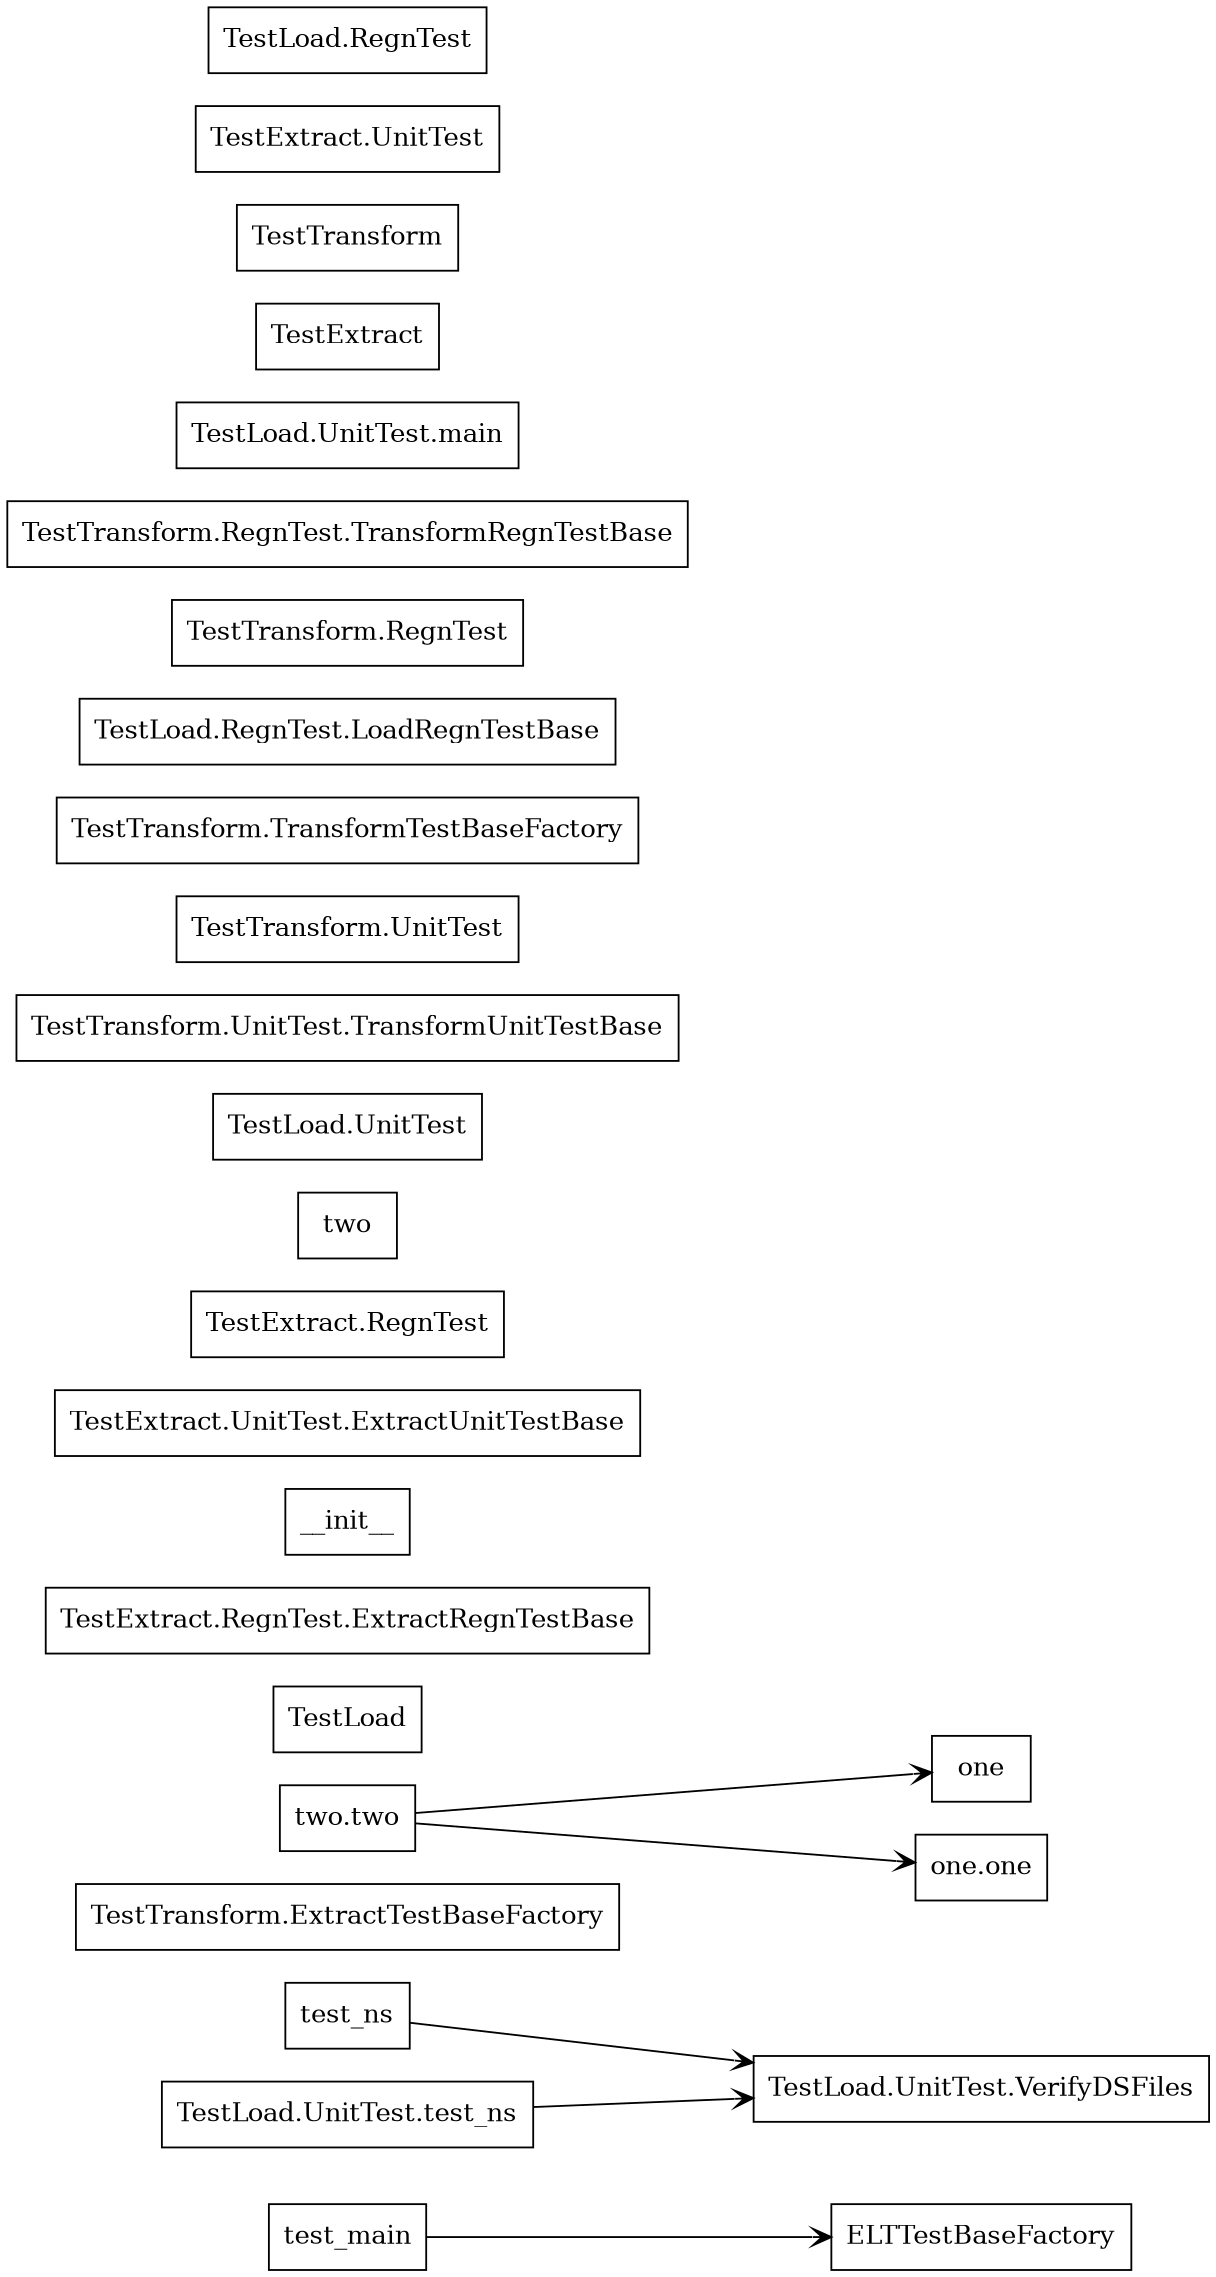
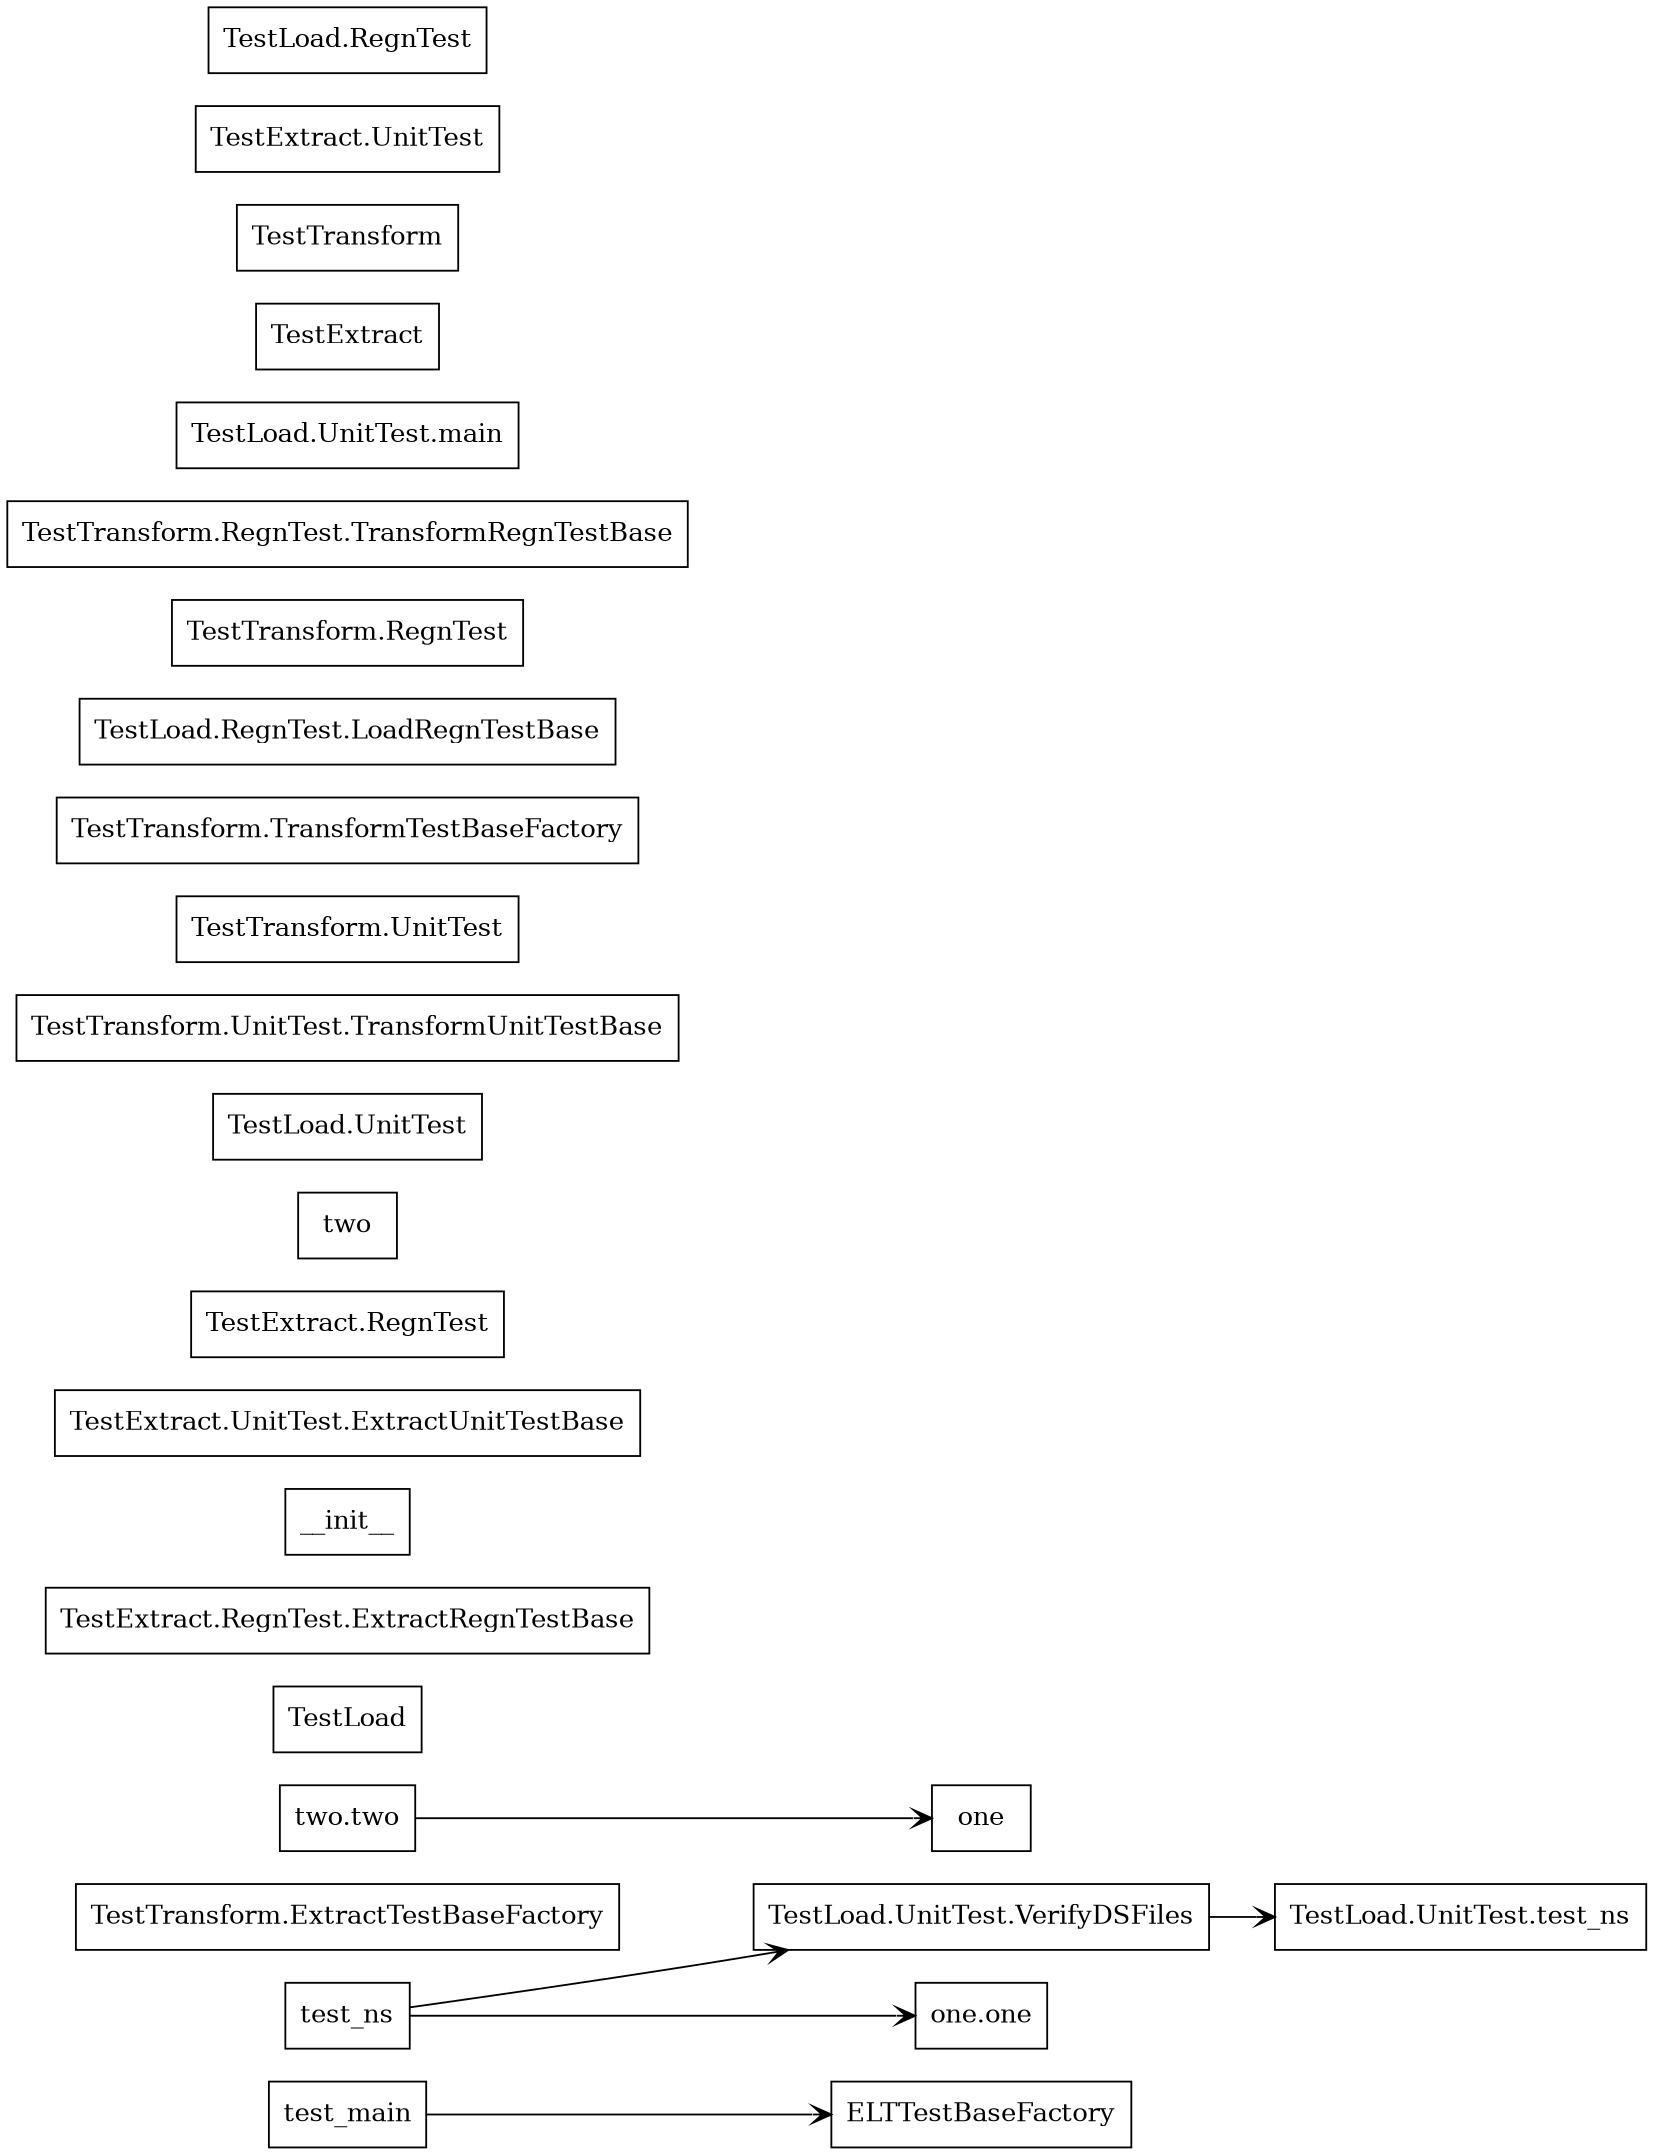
(656, 1842) -> (653, 2016)
(634, 2103) -> (1233, 1917)
